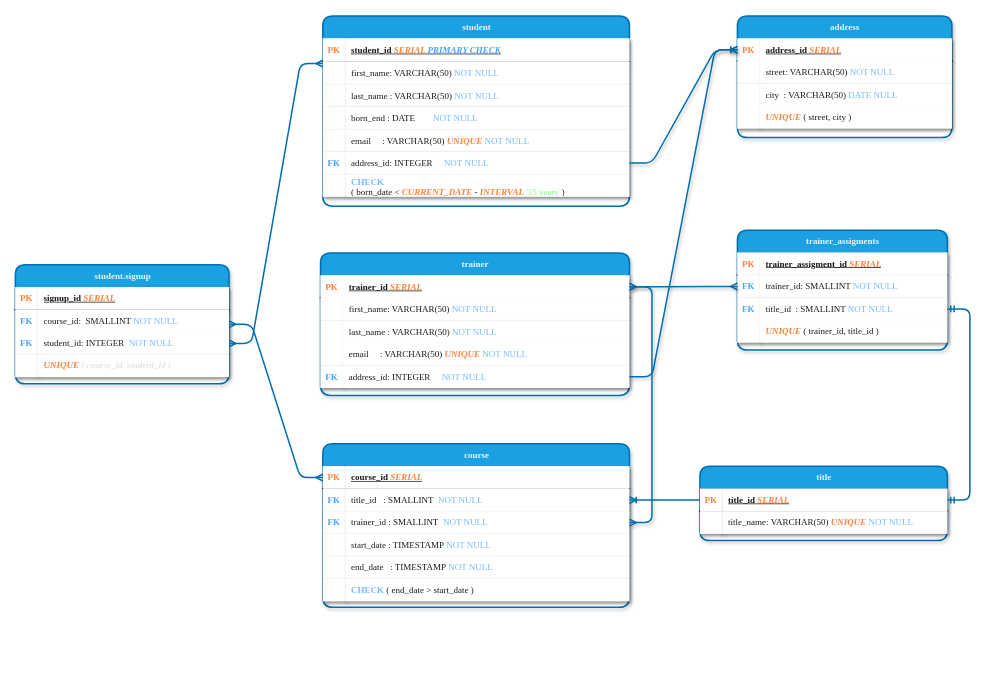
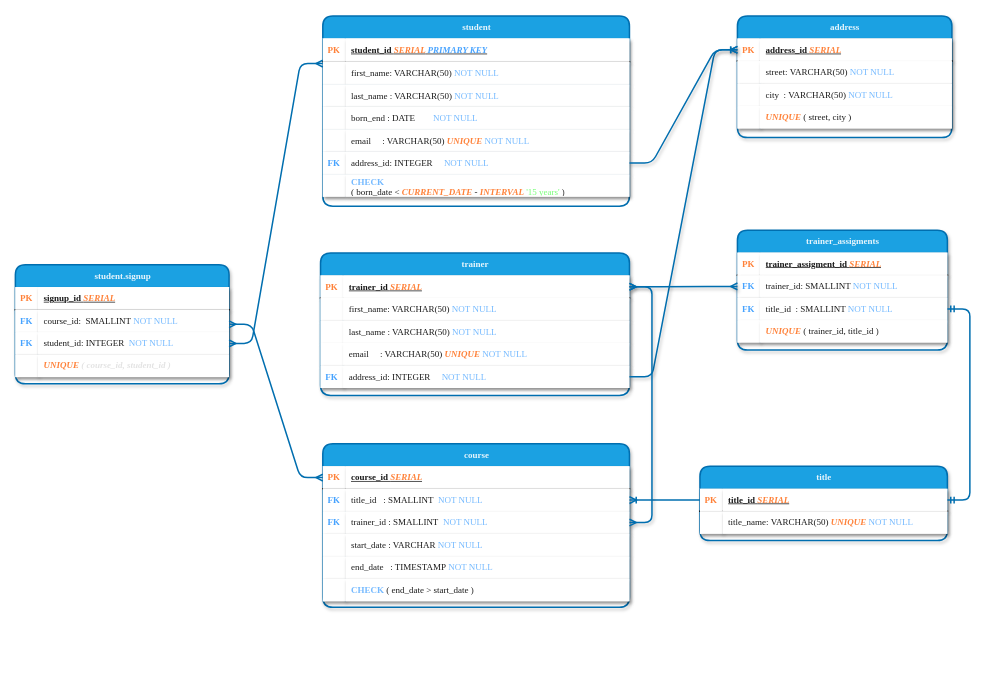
(426, 50) -> (421, 50)
(832, 95) -> (830, 95)
(425, 545) -> (420, 545)
